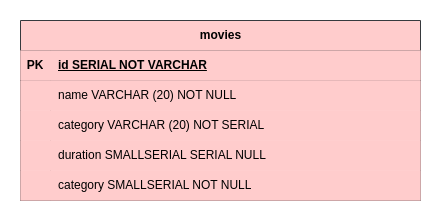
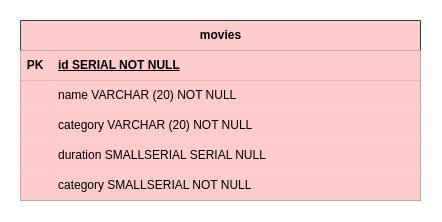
(123, 66) -> (113, 66)
(160, 126) -> (153, 126)
